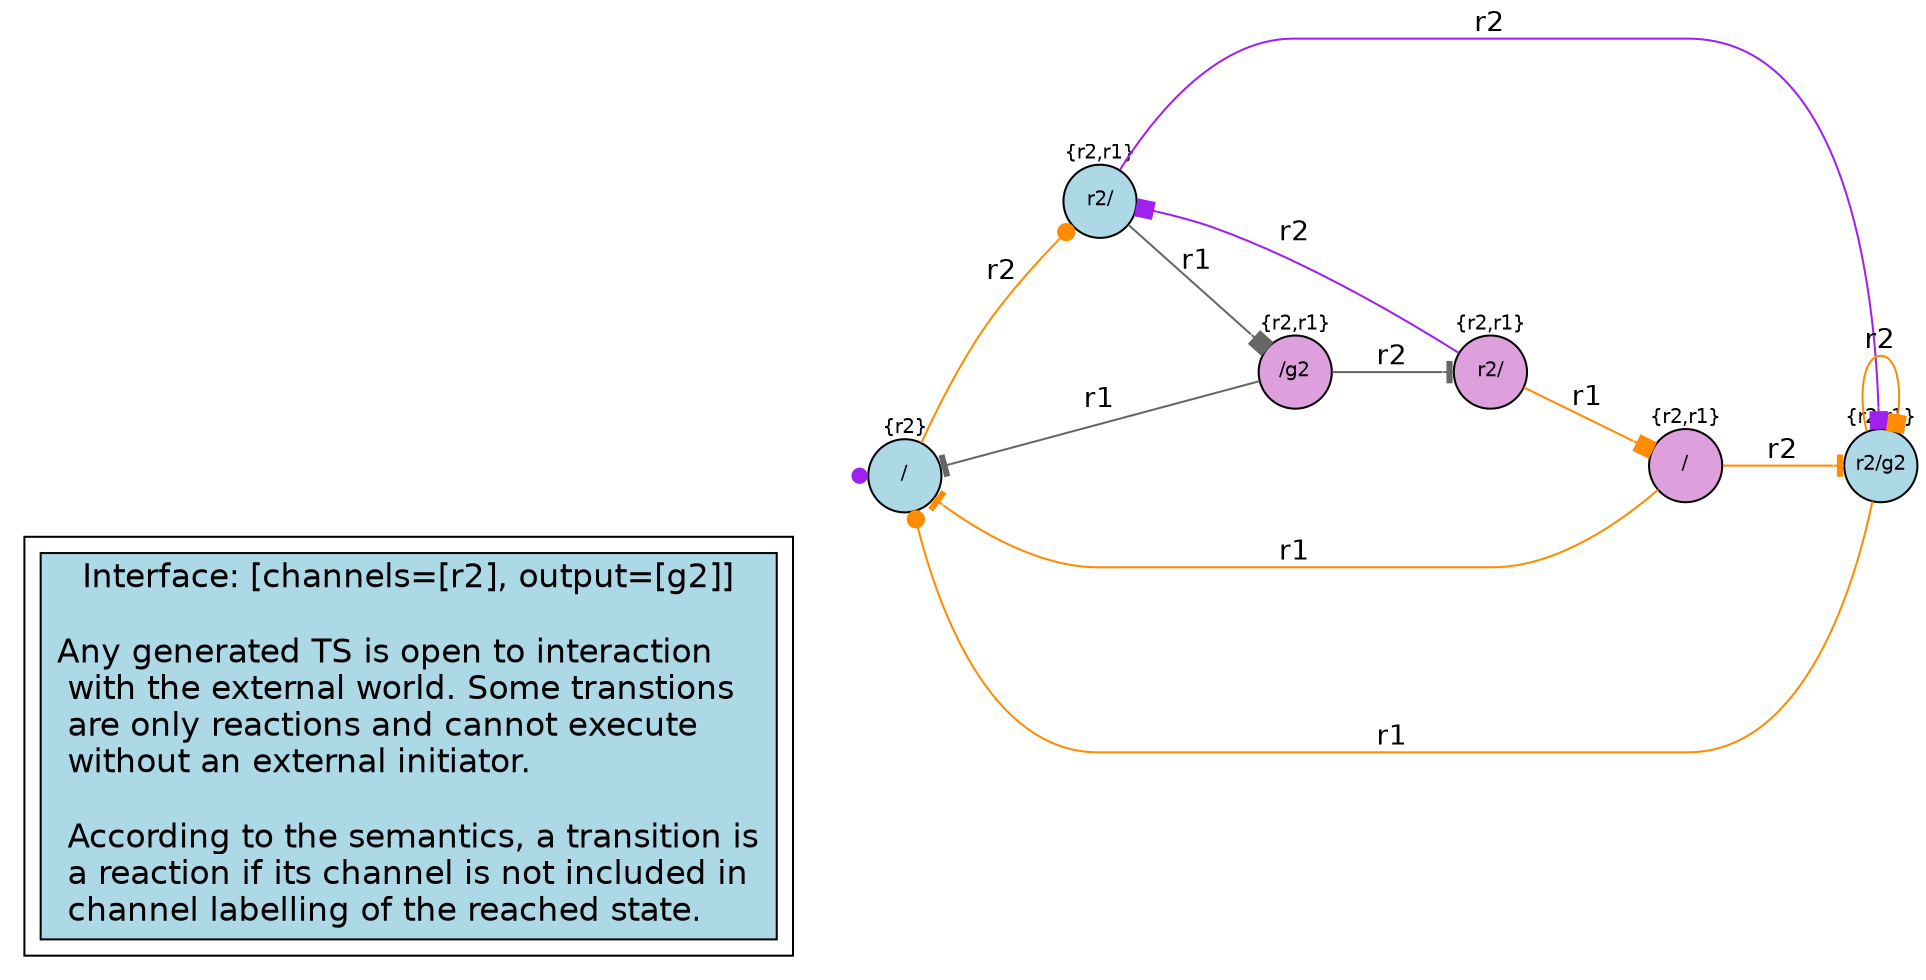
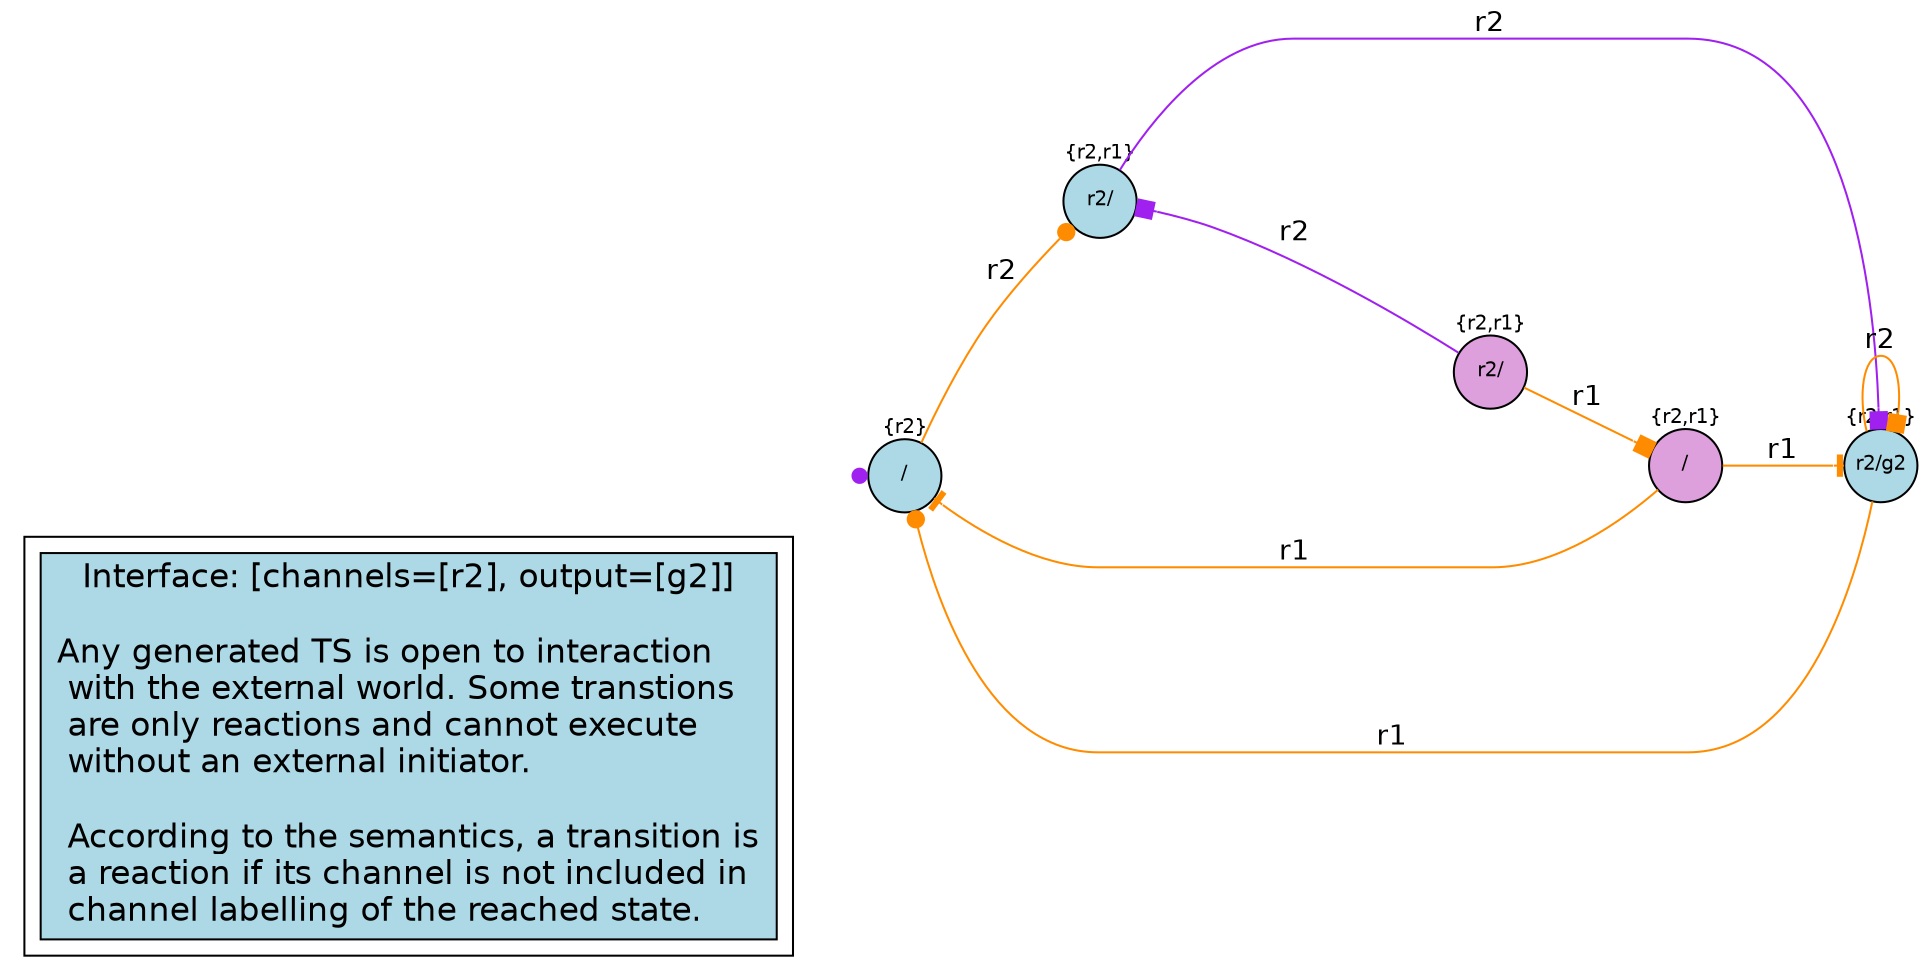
(1295, 372) -> none
(1783, 450) -> (1783, 450)
